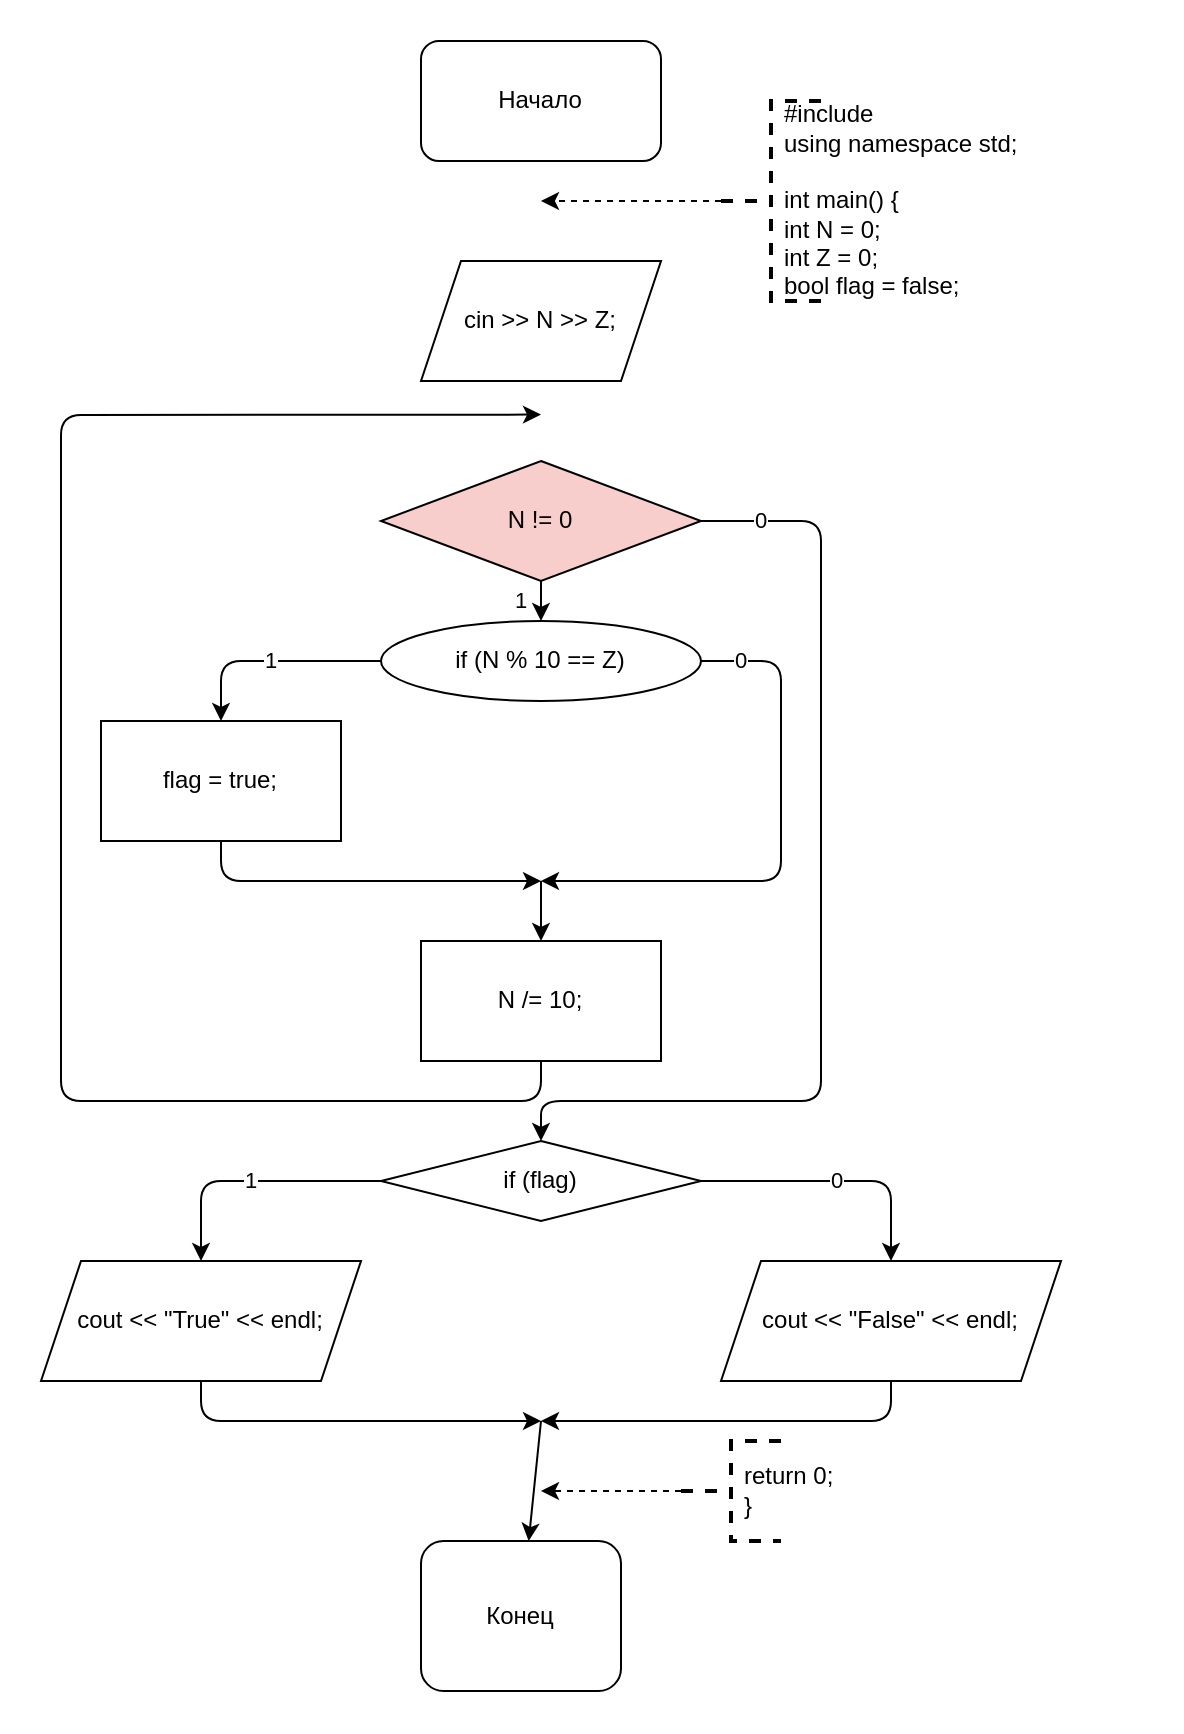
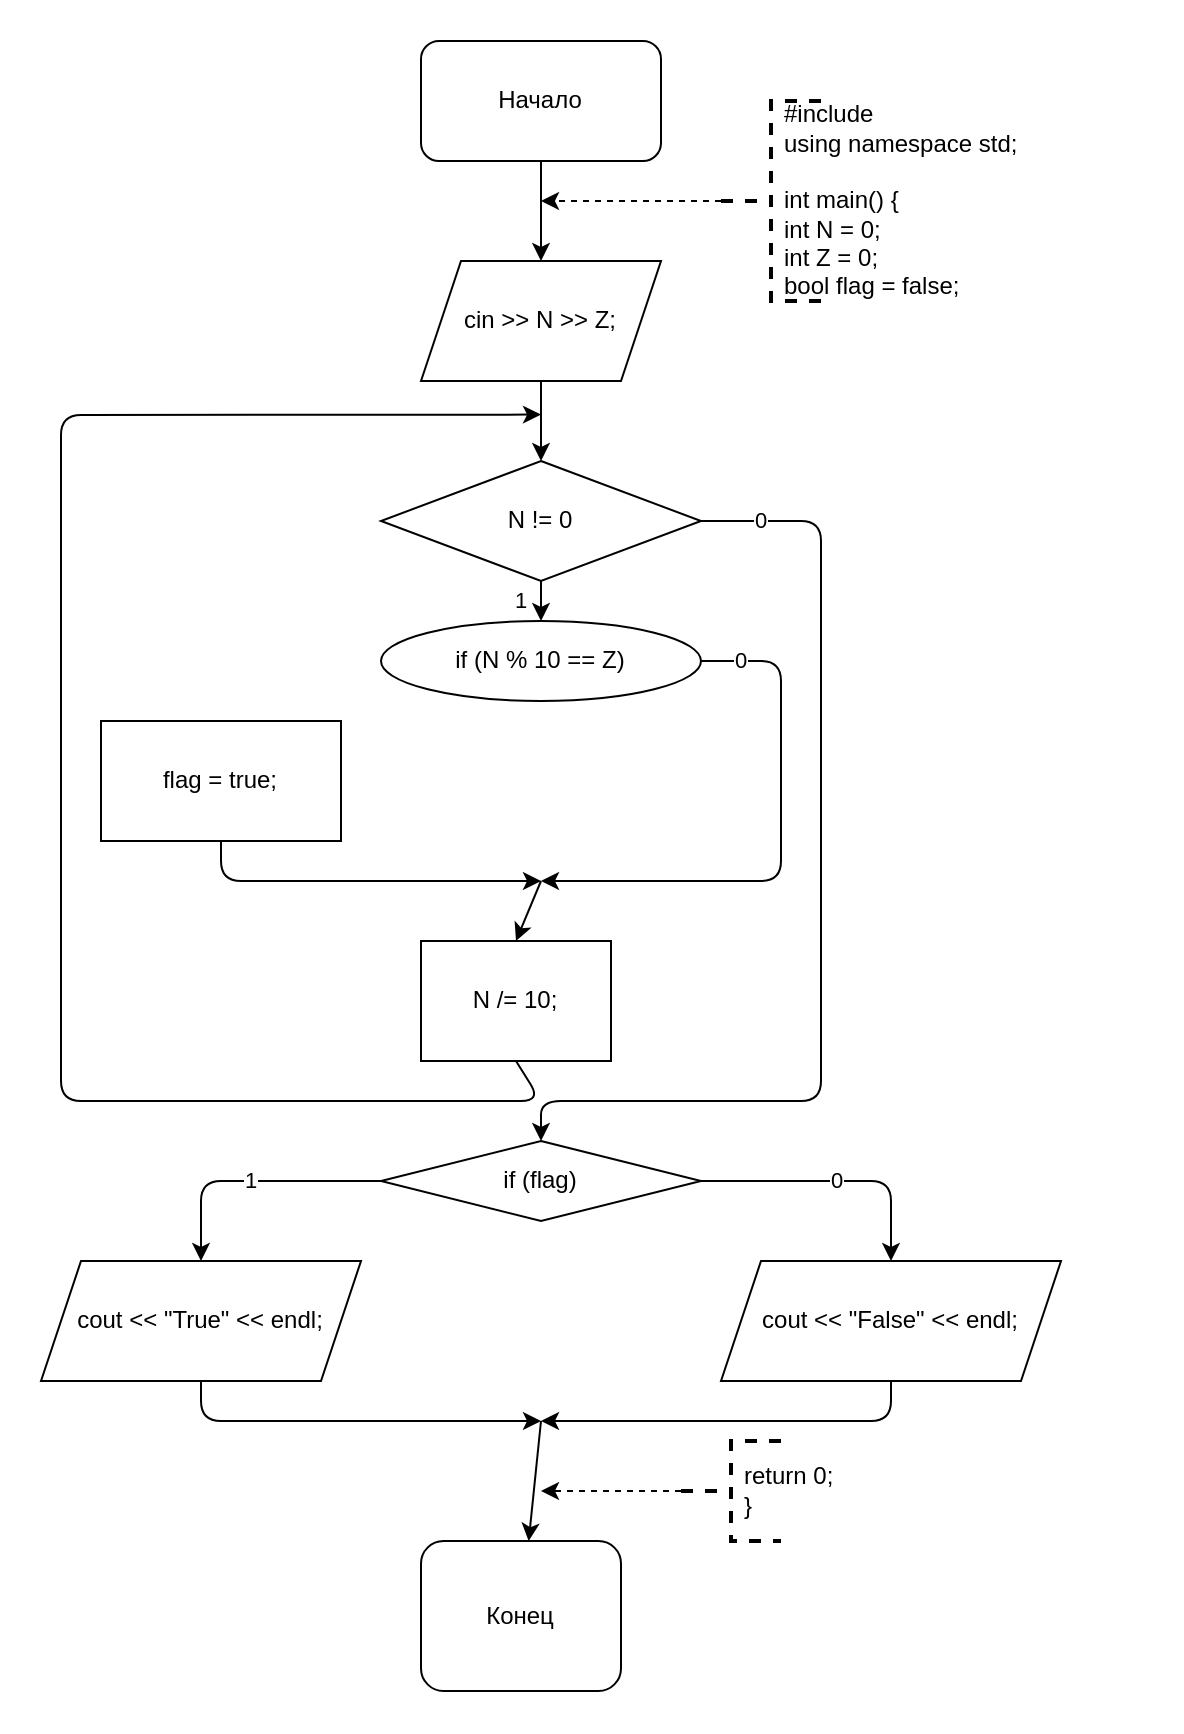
none -> (541, 204)
none -> (541, 414)
(541, 521) -> (541, 521)
(285, 661) -> none
(541, 1001) -> (516, 1001)
